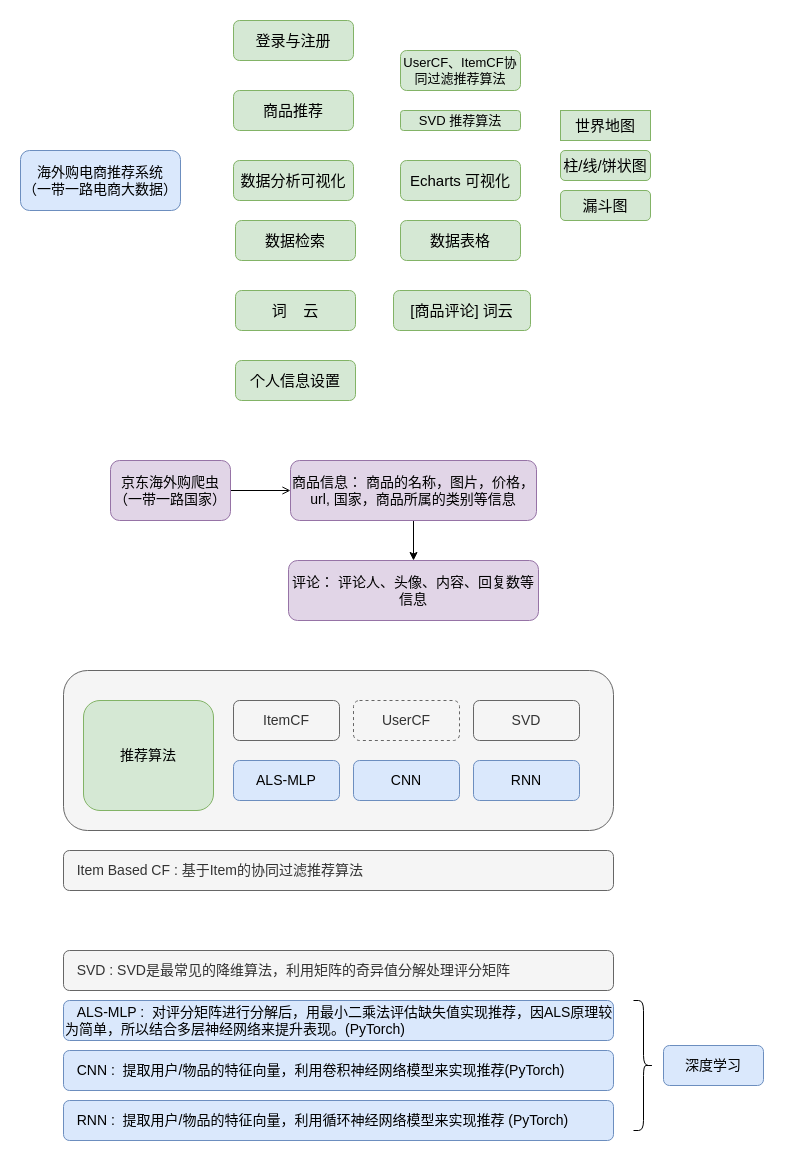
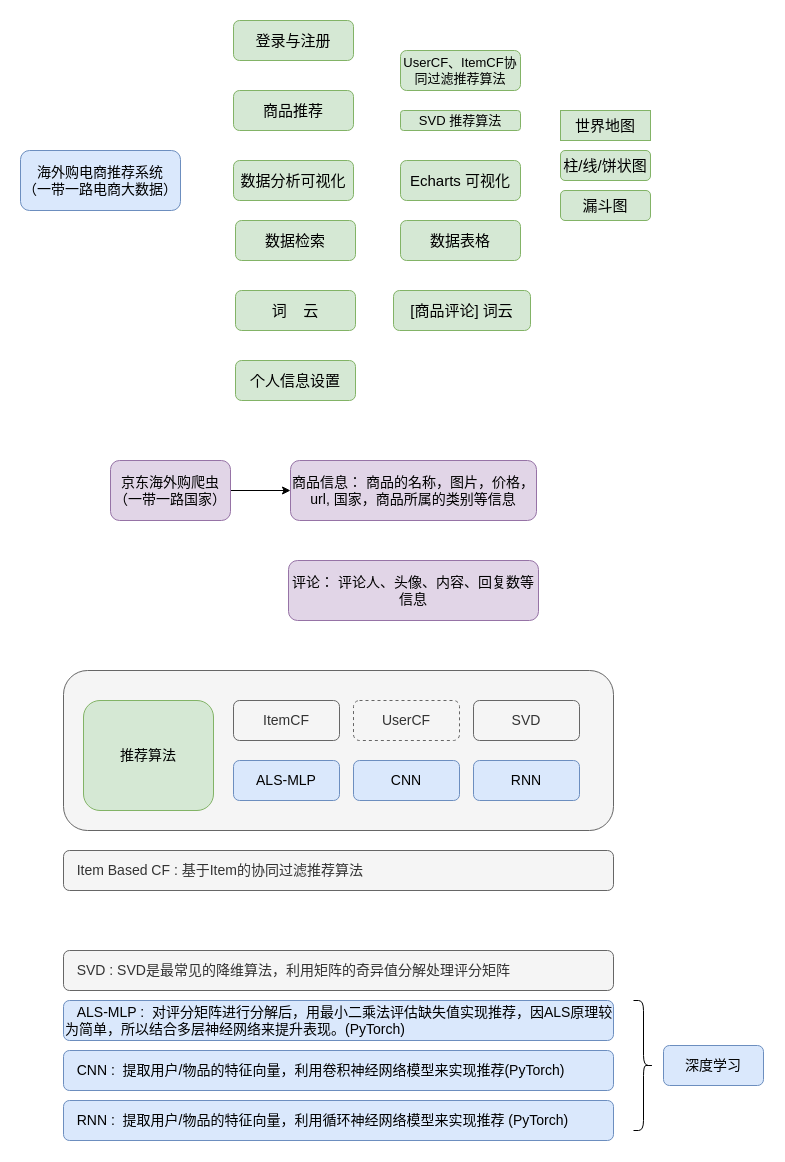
(284, 491) -> (282, 491)
(414, 537) -> none
